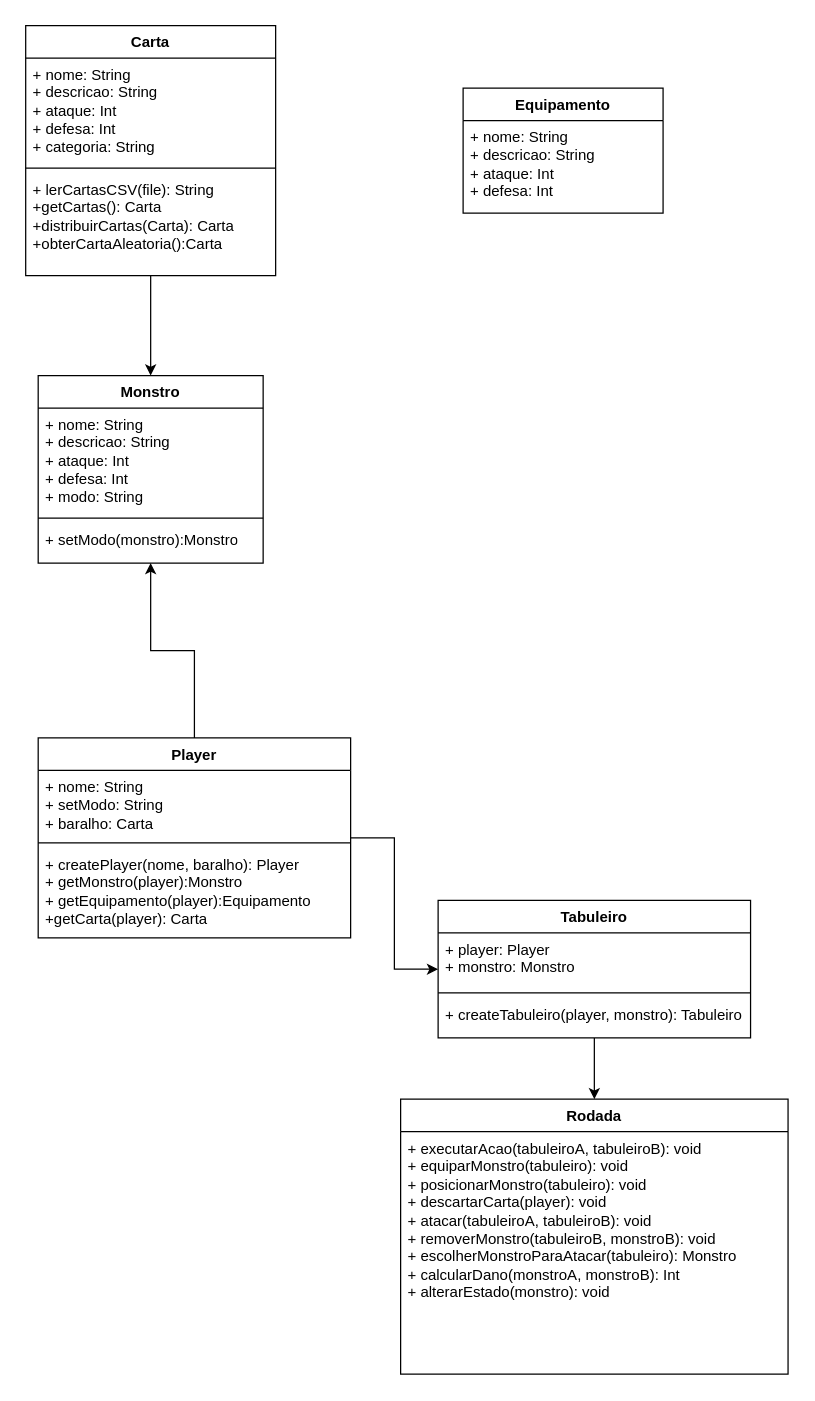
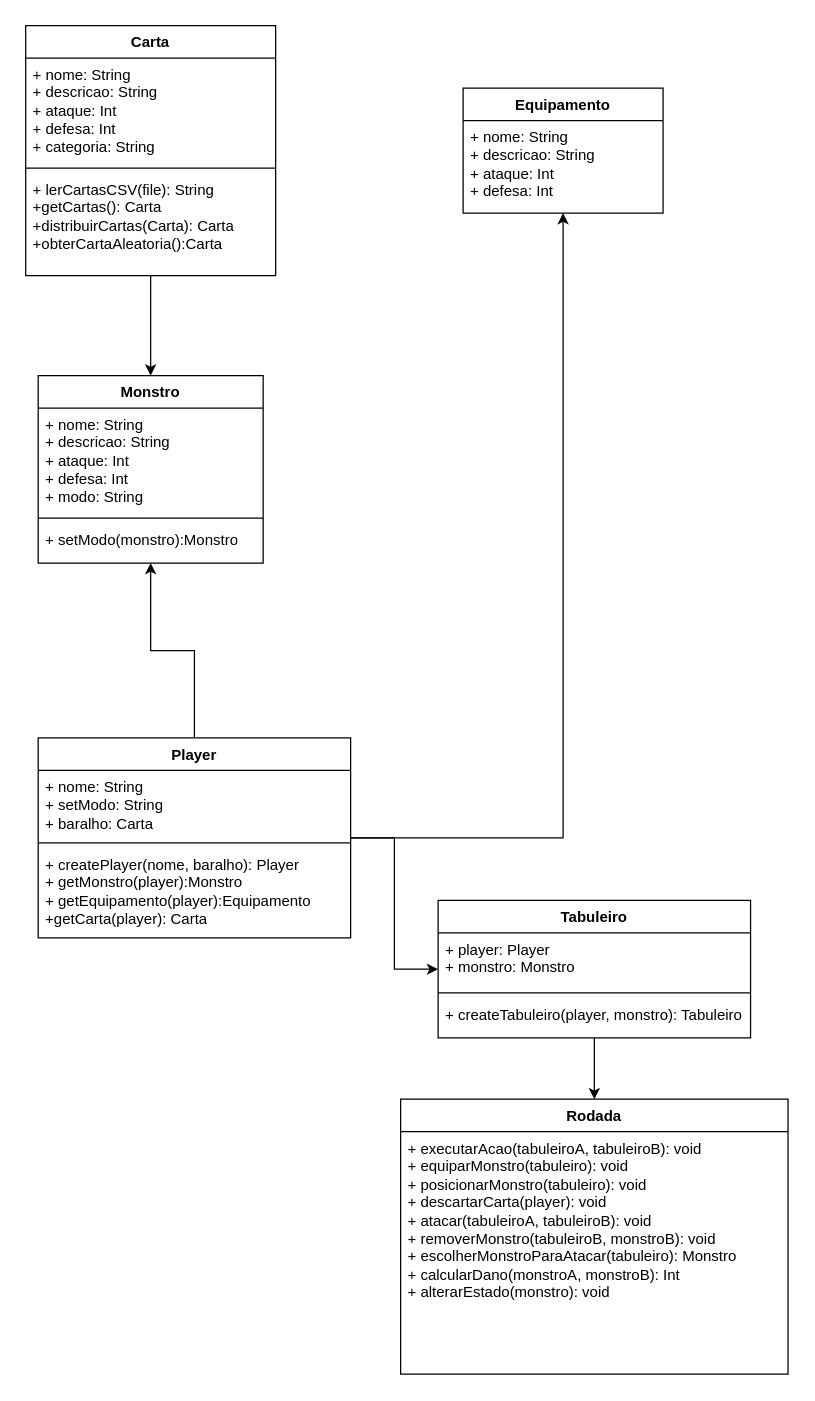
none -> (563, 613)
